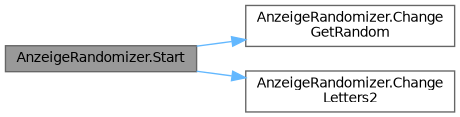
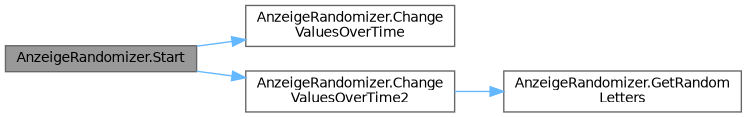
(350, 26) -> (350, 26)
(350, 91) -> (350, 91)
none -> (623, 91)
